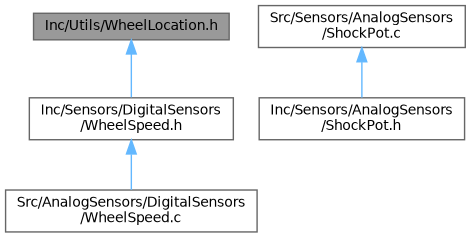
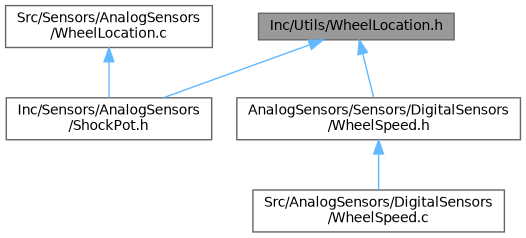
(362, 27) -> (109, 27)
none -> (237, 71)
(131, 119) -> (379, 119)
